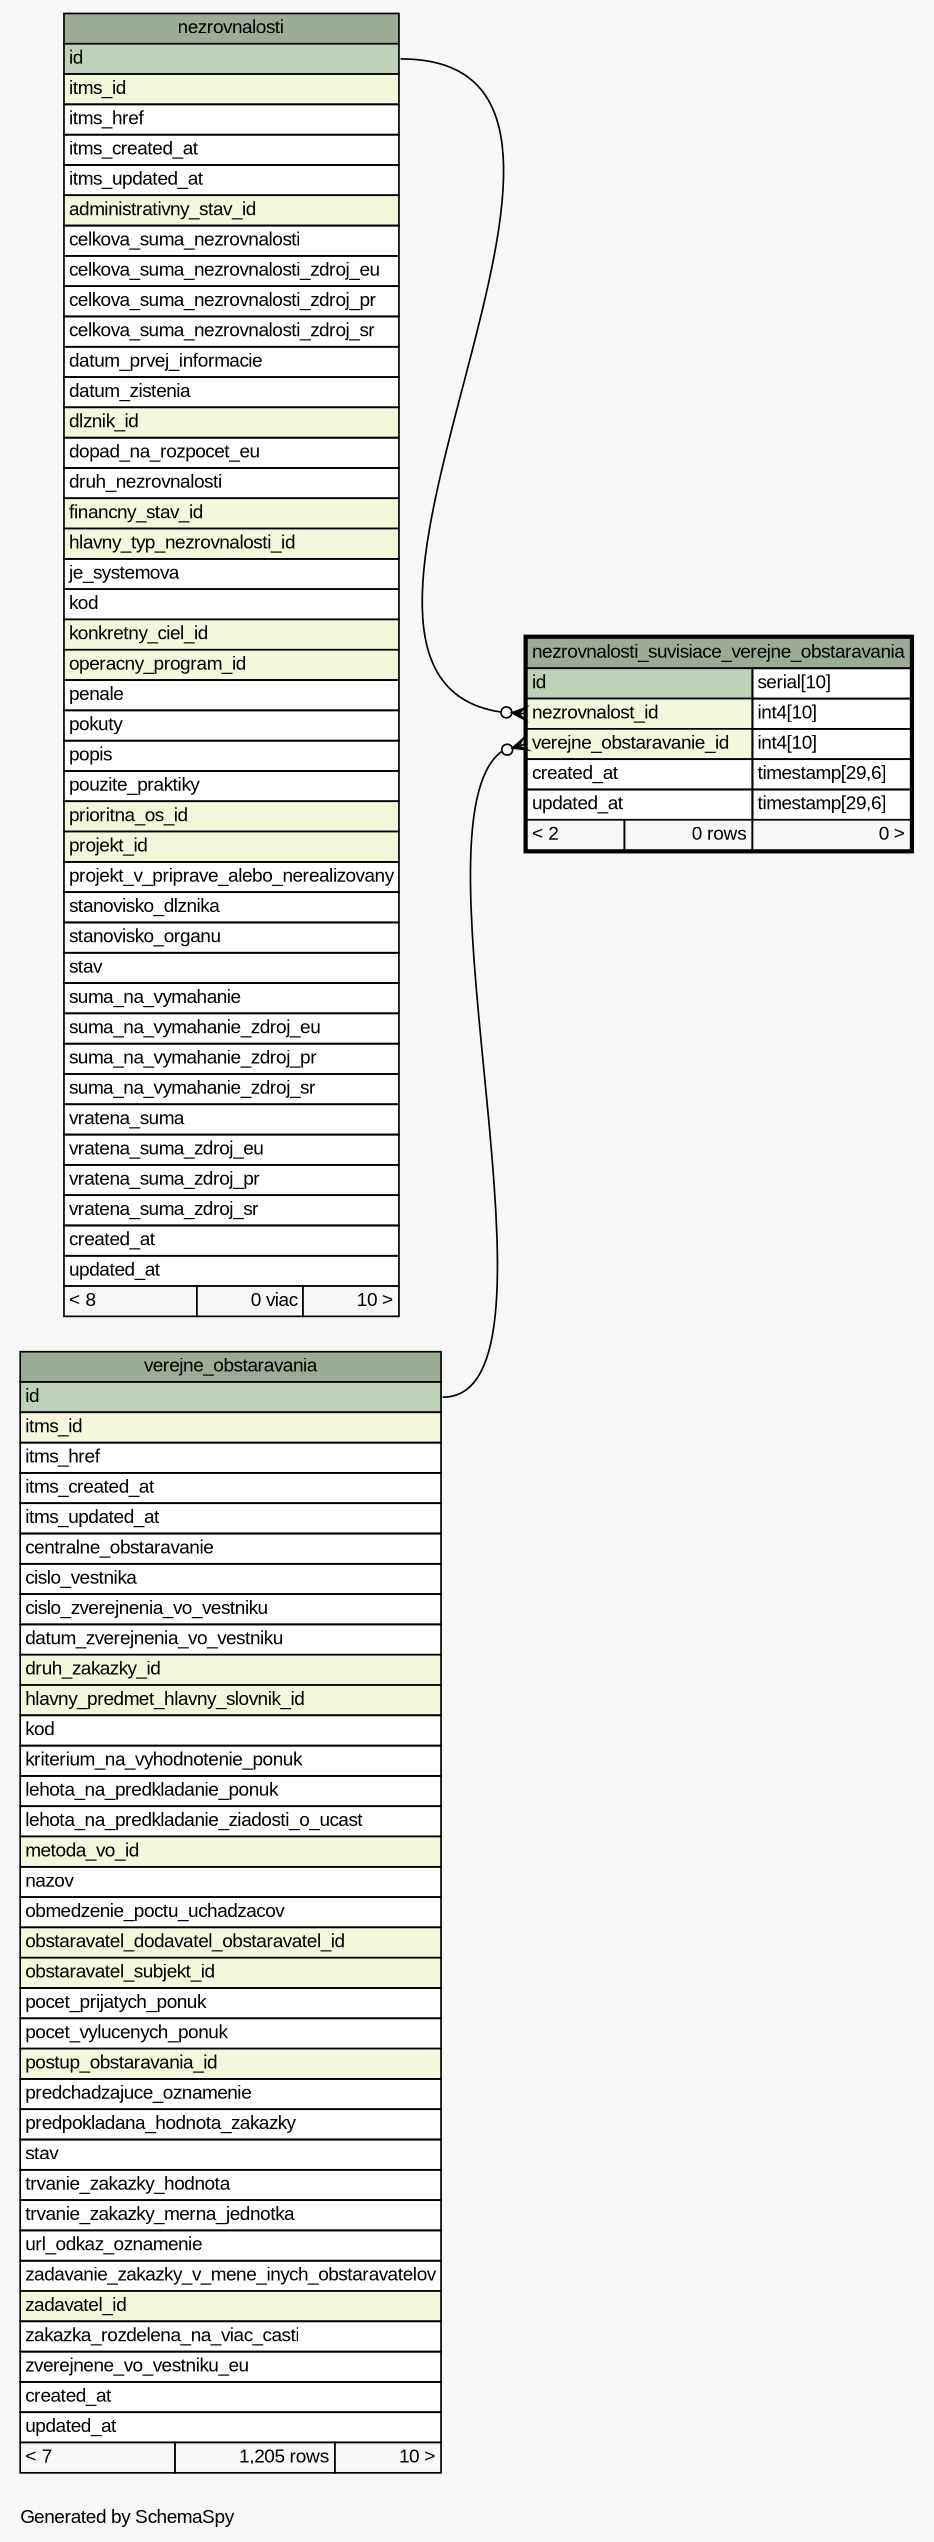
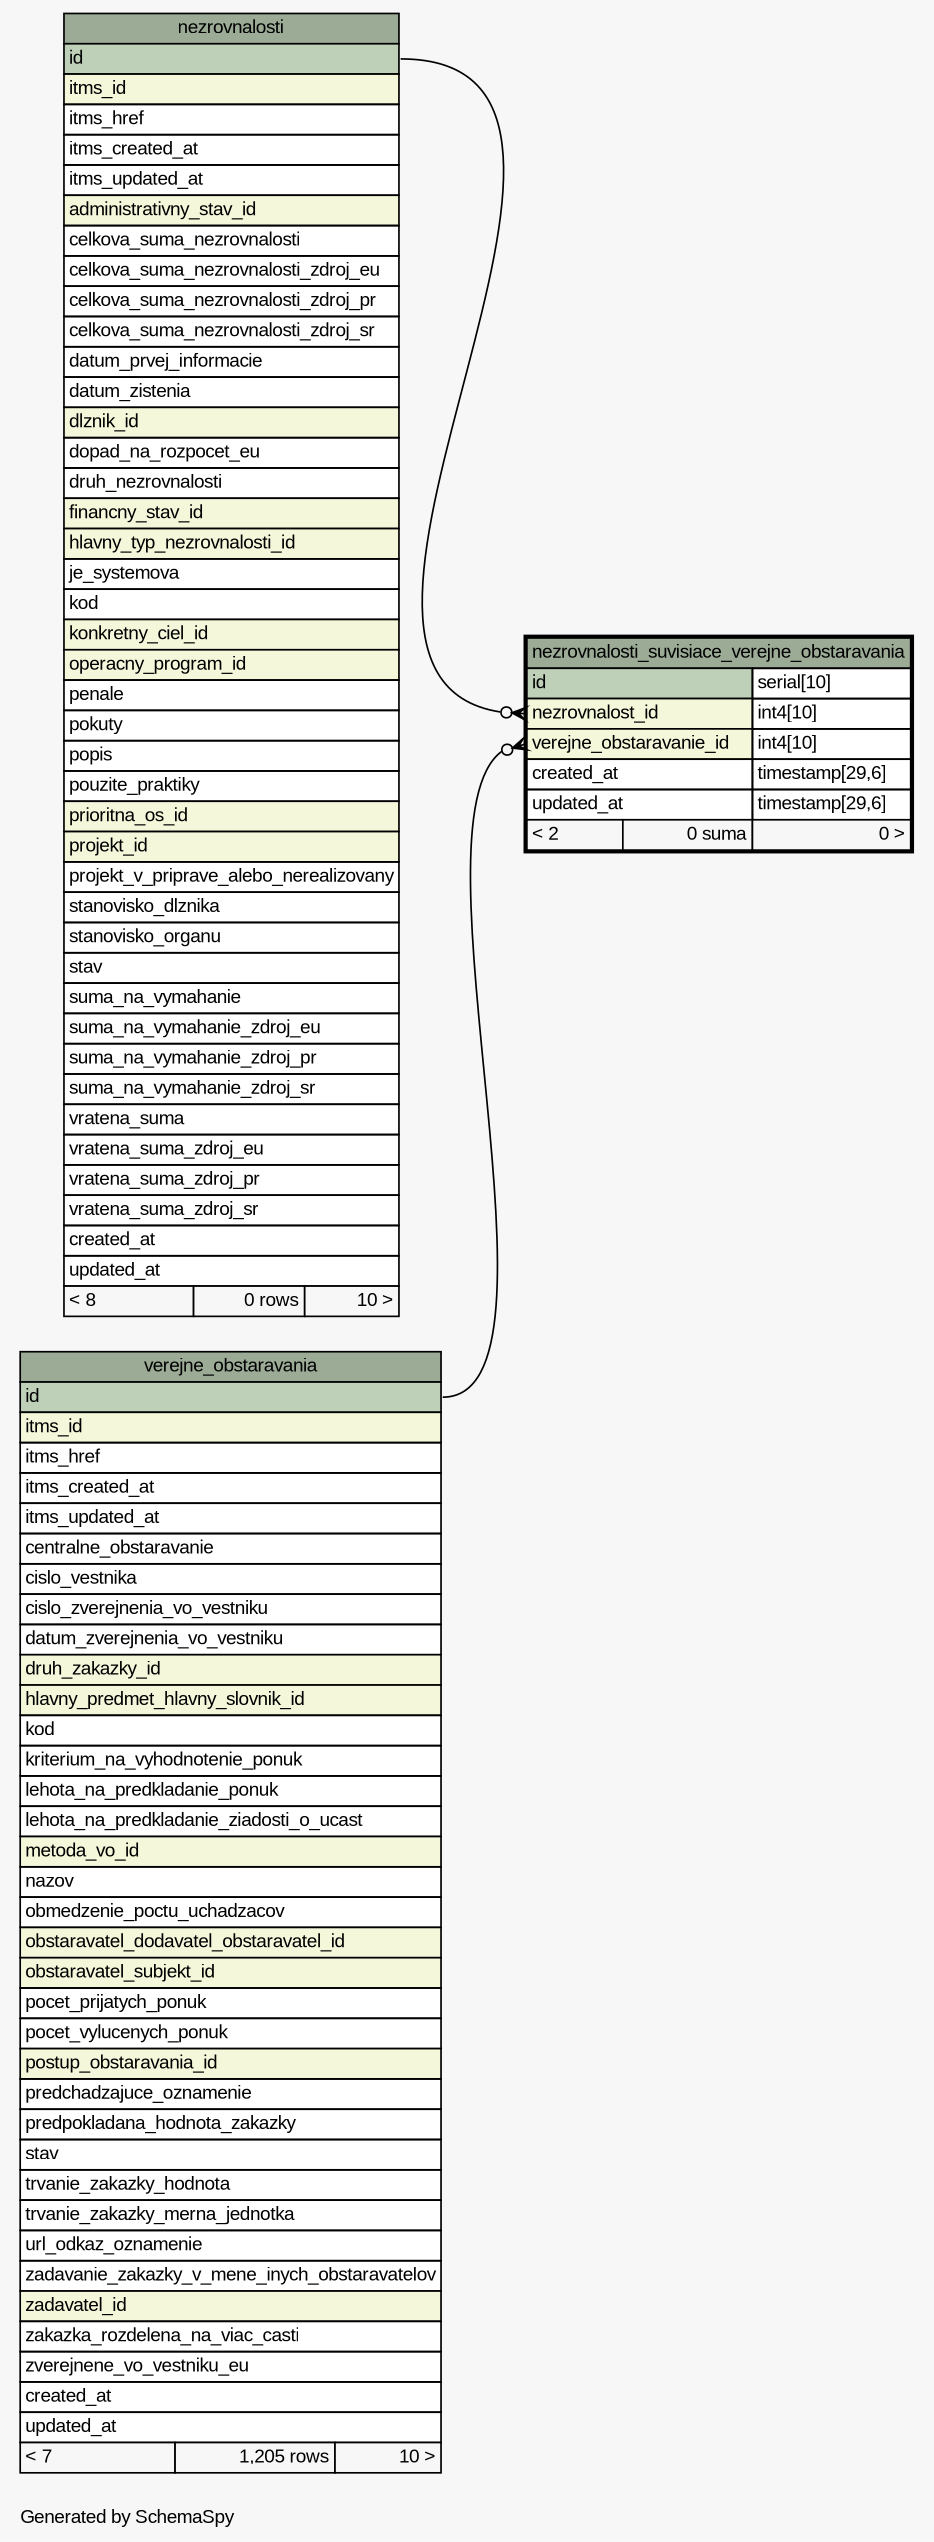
(720, 834) -> (717, 834)
(274, 1300) -> (272, 1300)
